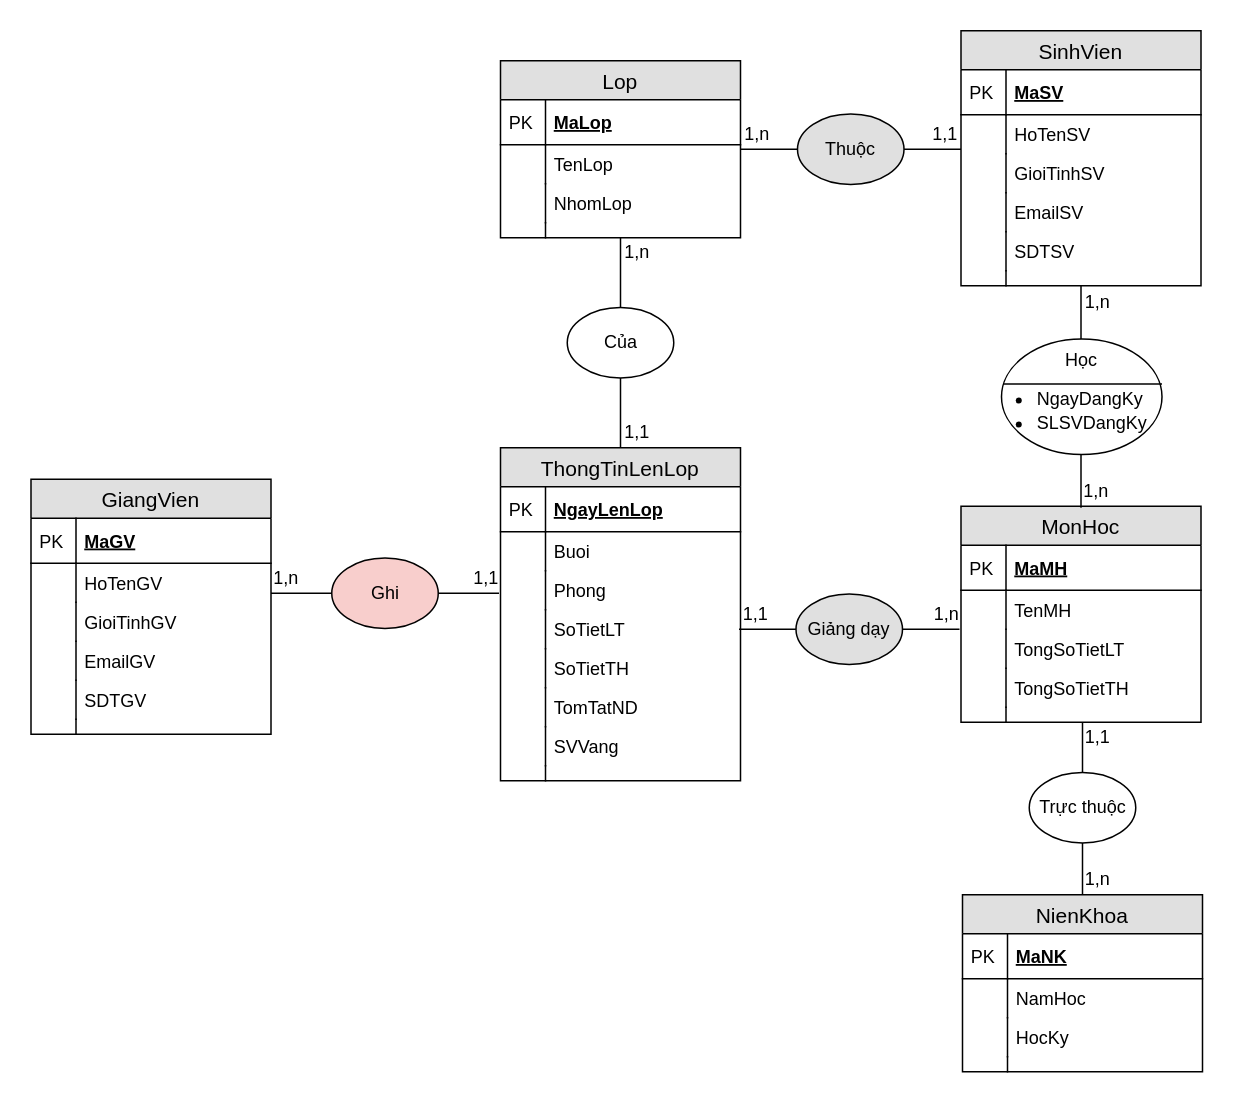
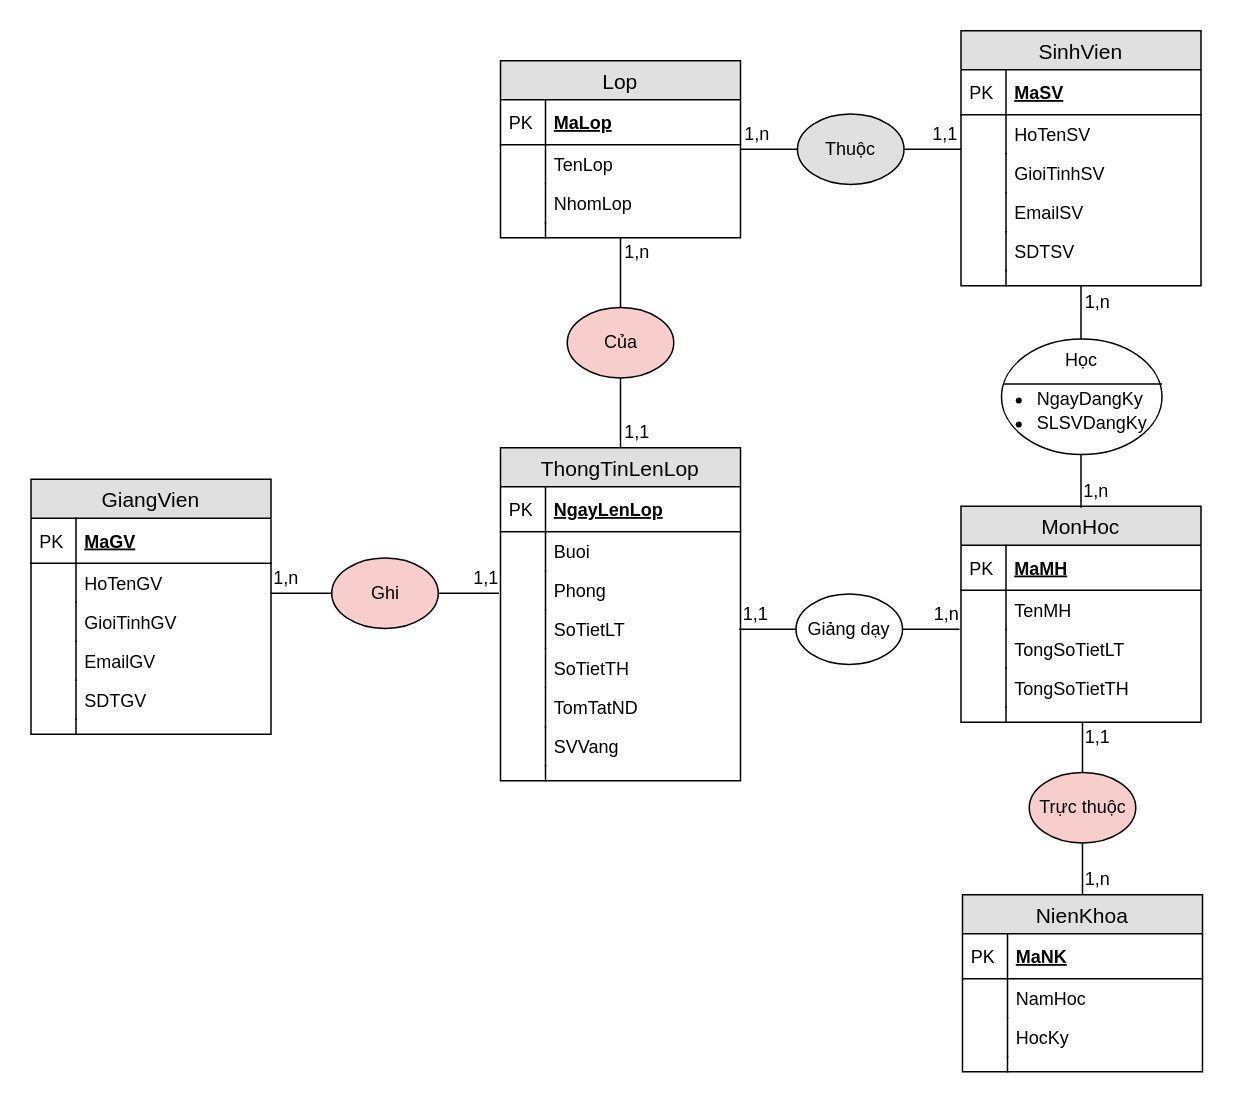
(620, 343) -> (620, 343)
(849, 629) -> (849, 629)
(1082, 808) -> (1082, 808)
